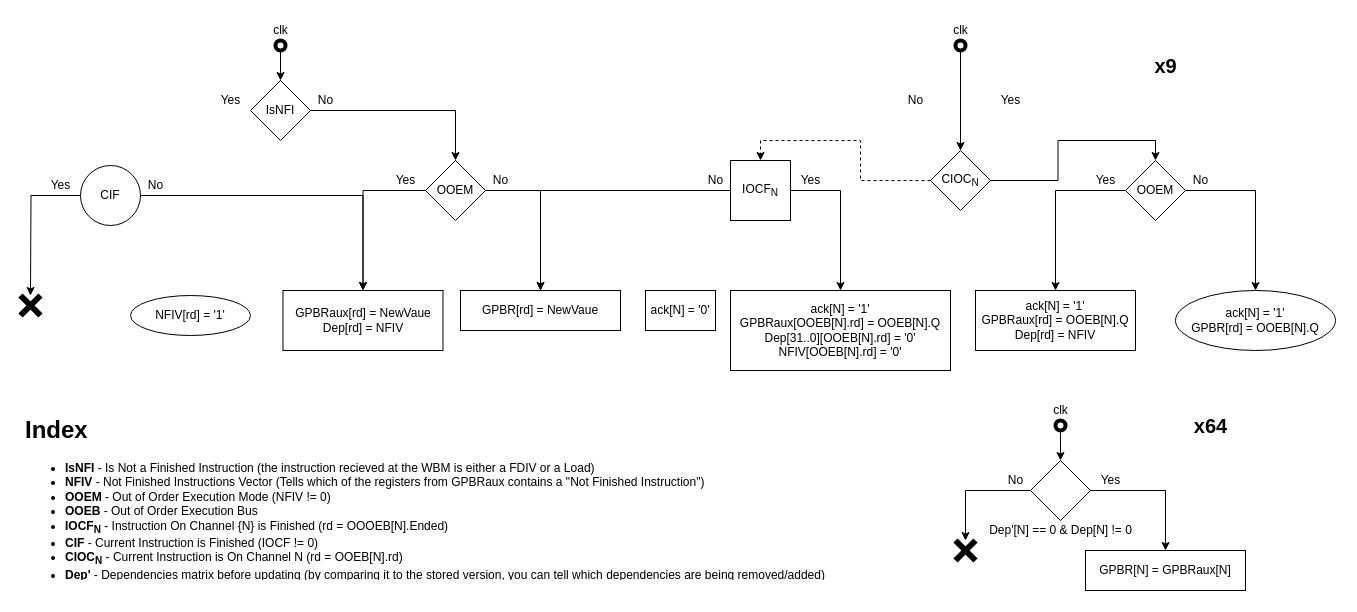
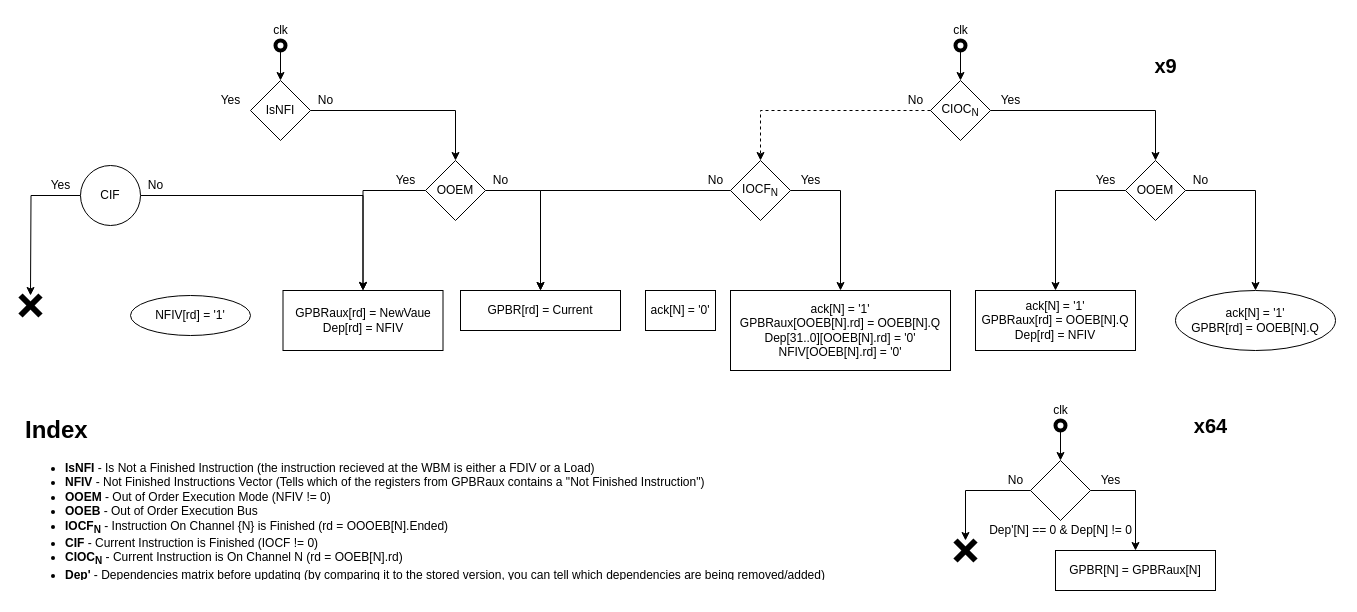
(961, 181) -> (961, 111)
(761, 191) -> (761, 191)
(541, 311) -> (541, 311)
(1166, 571) -> (1136, 571)
